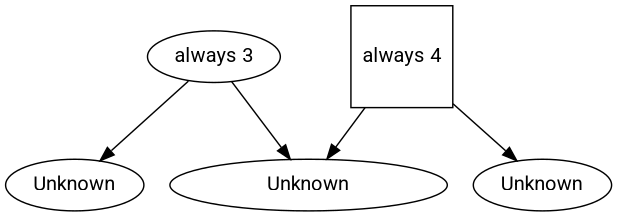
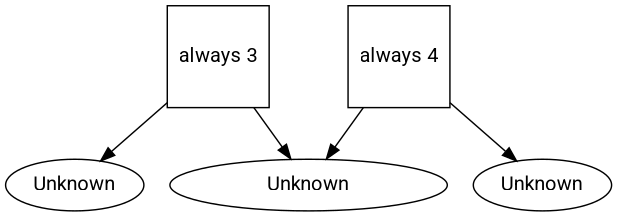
(214, 57) -> (218, 57)
